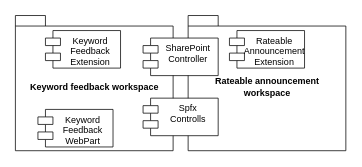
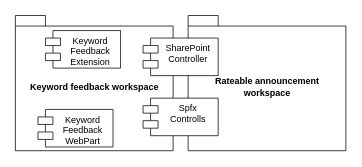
(267, 49) -> none
